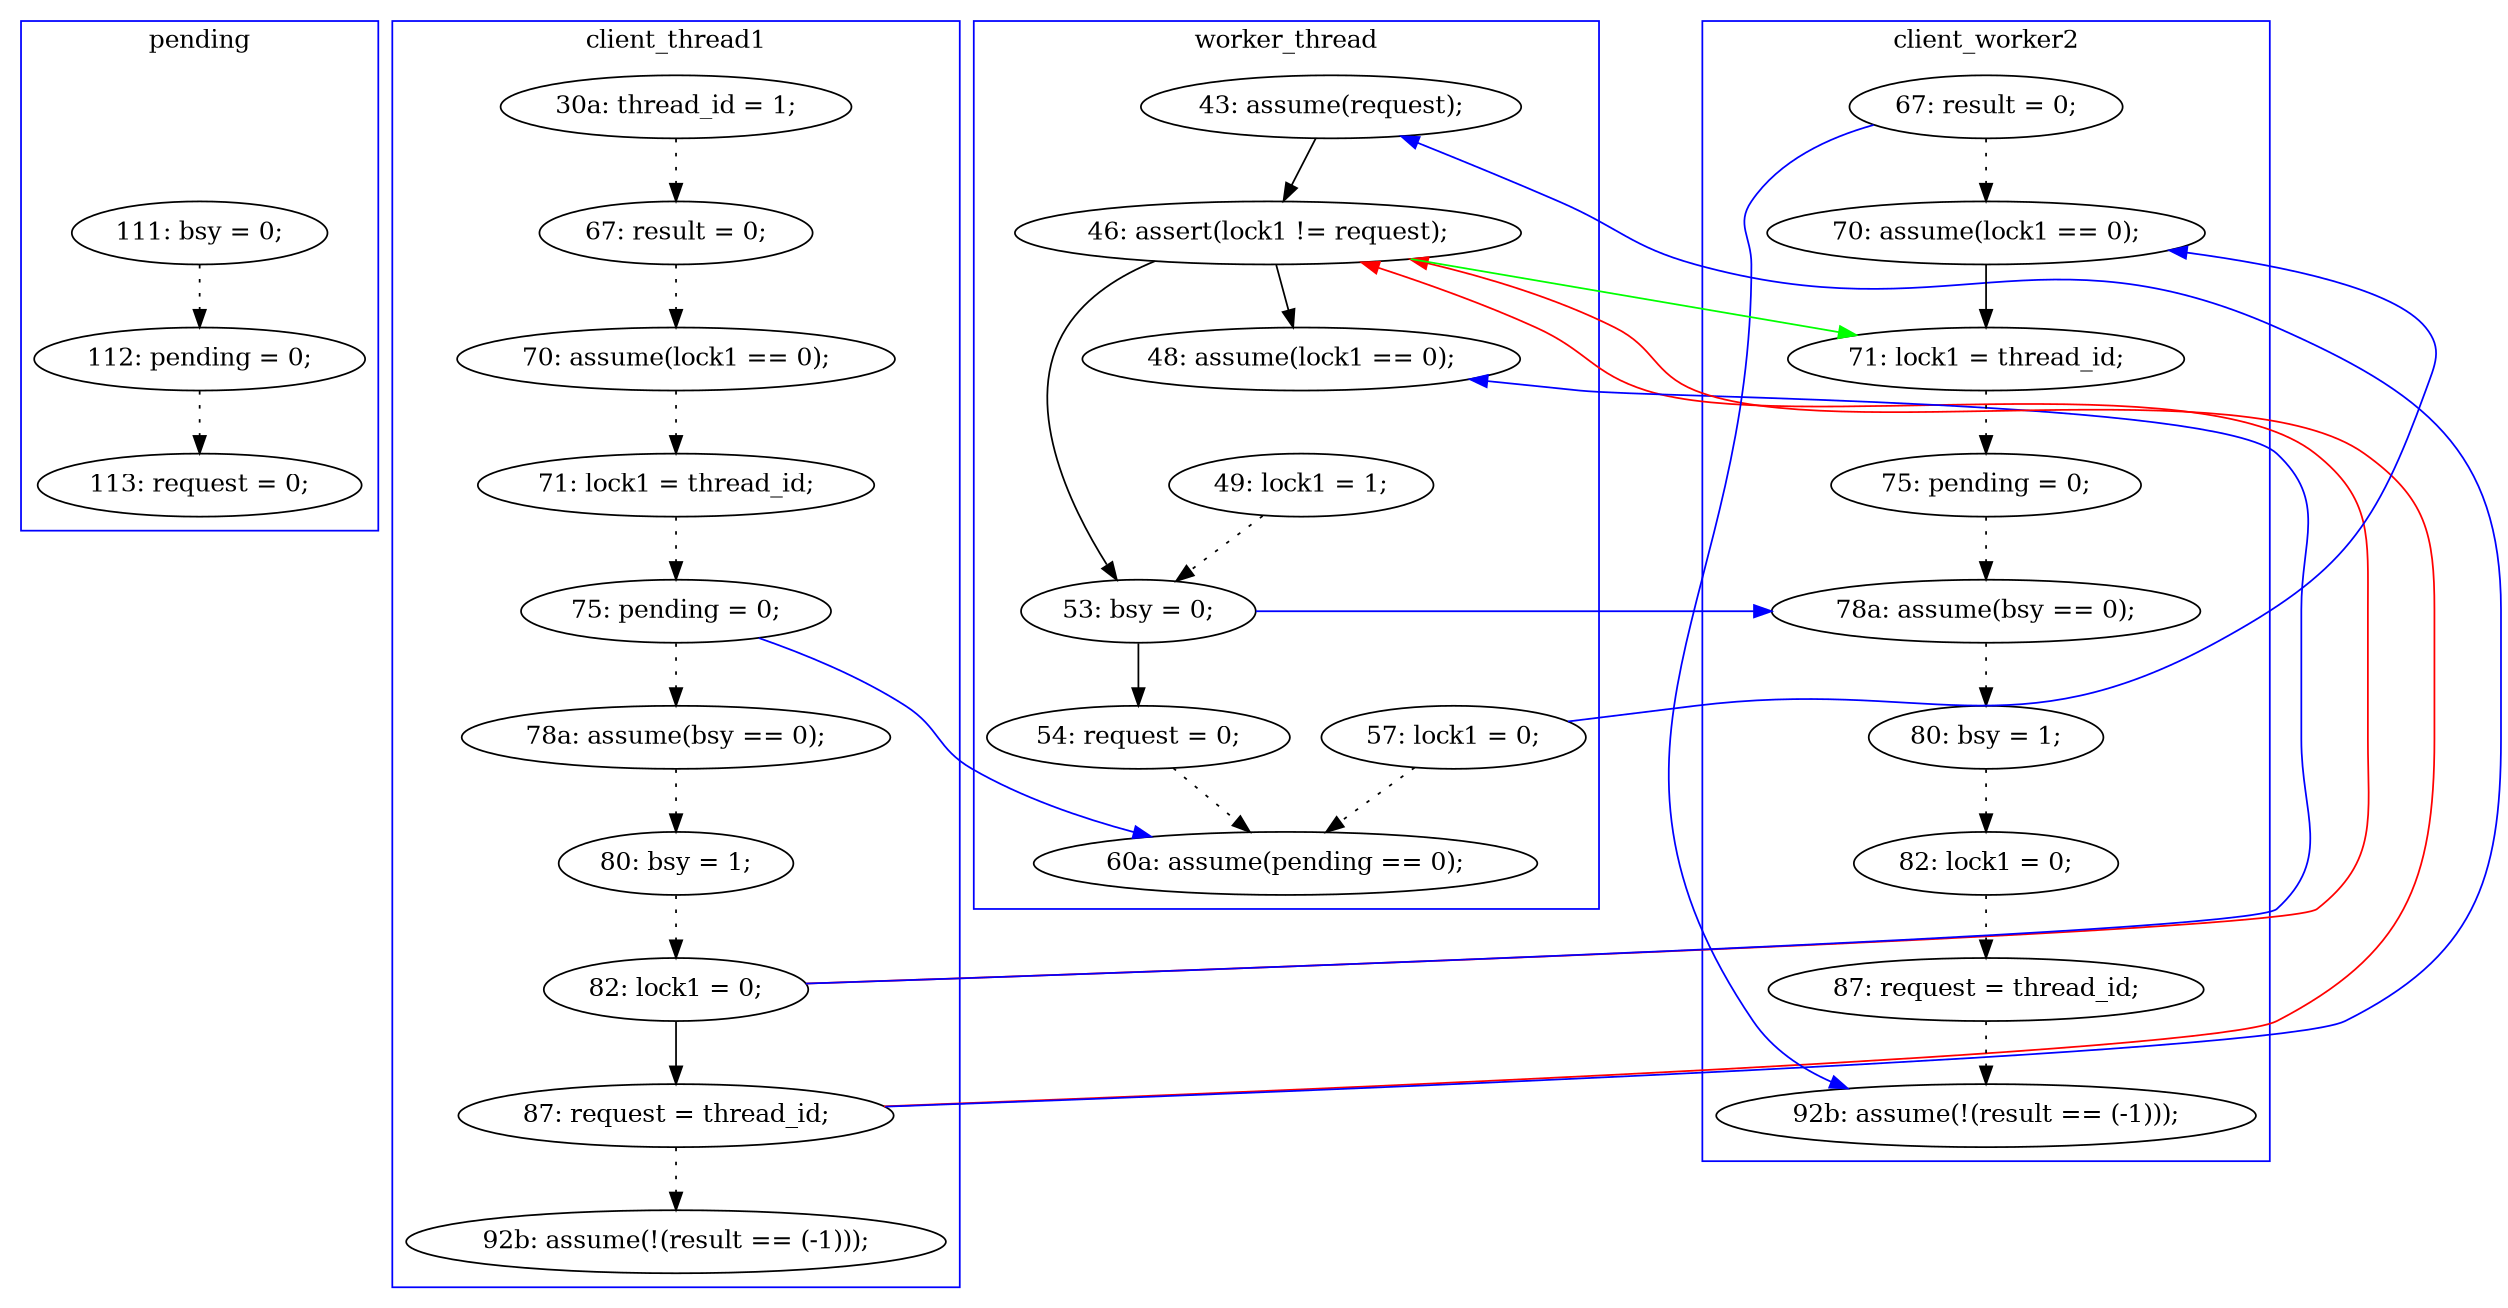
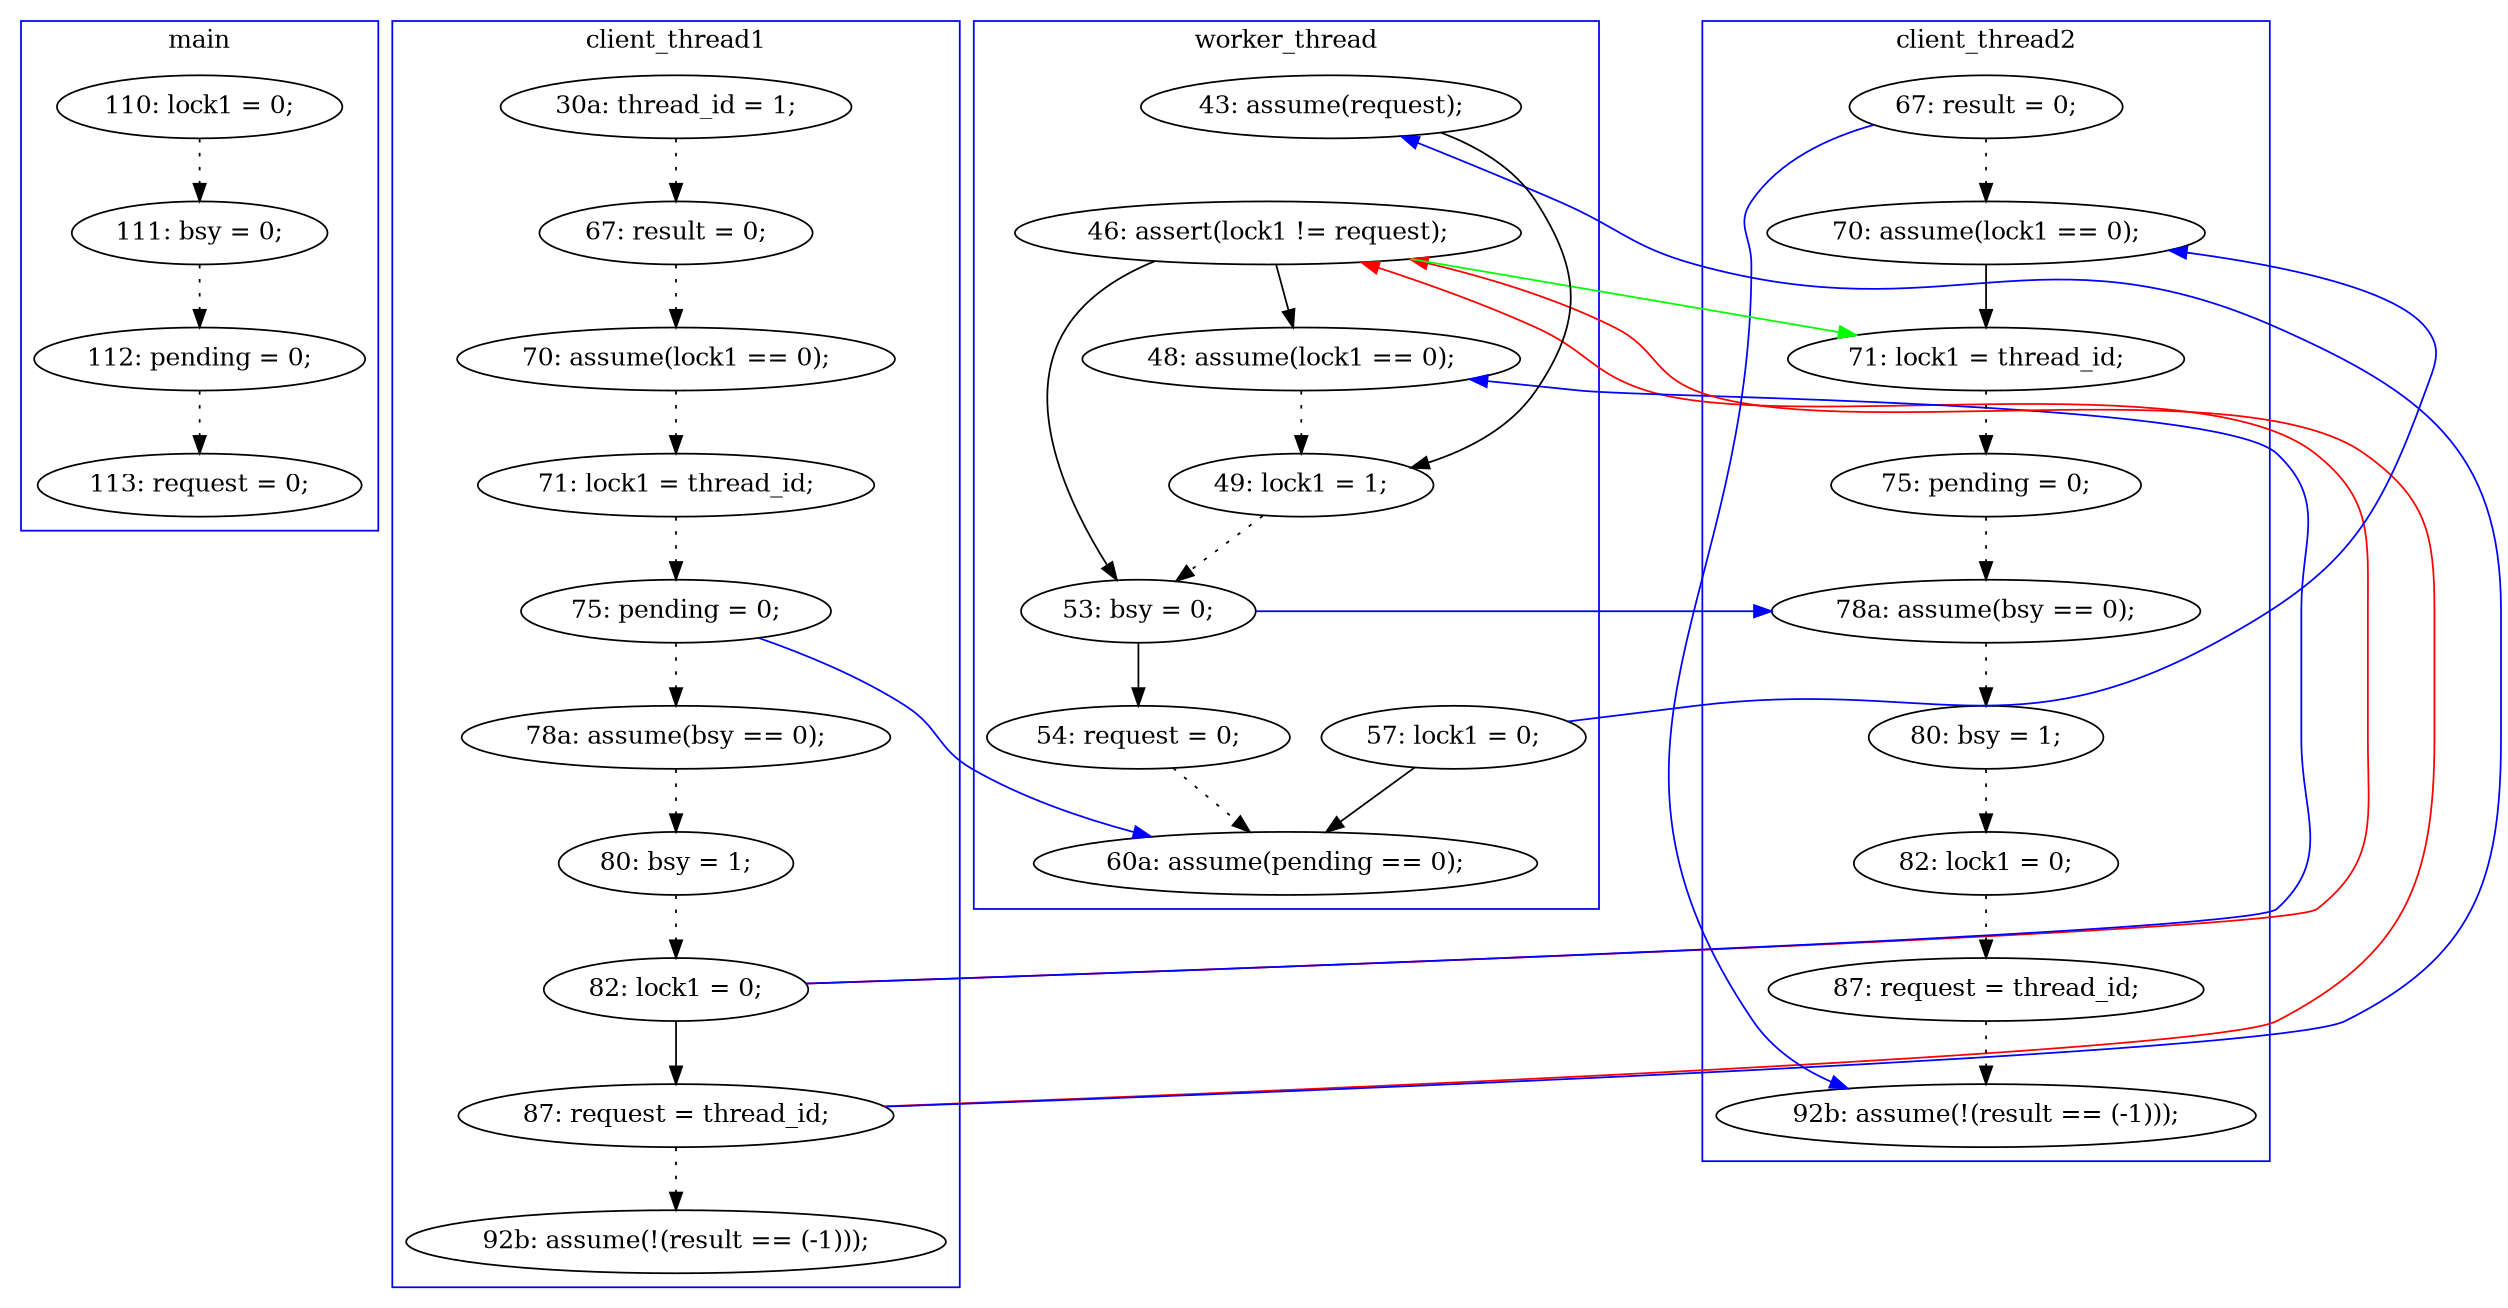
(200, 41) -> (200, 41)
(1986, 41) -> (1986, 41)
none -> (200, 107)
(1304, 162) -> (1567, 325)
none -> (1301, 413)
(1378, 795) -> (1378, 795)
